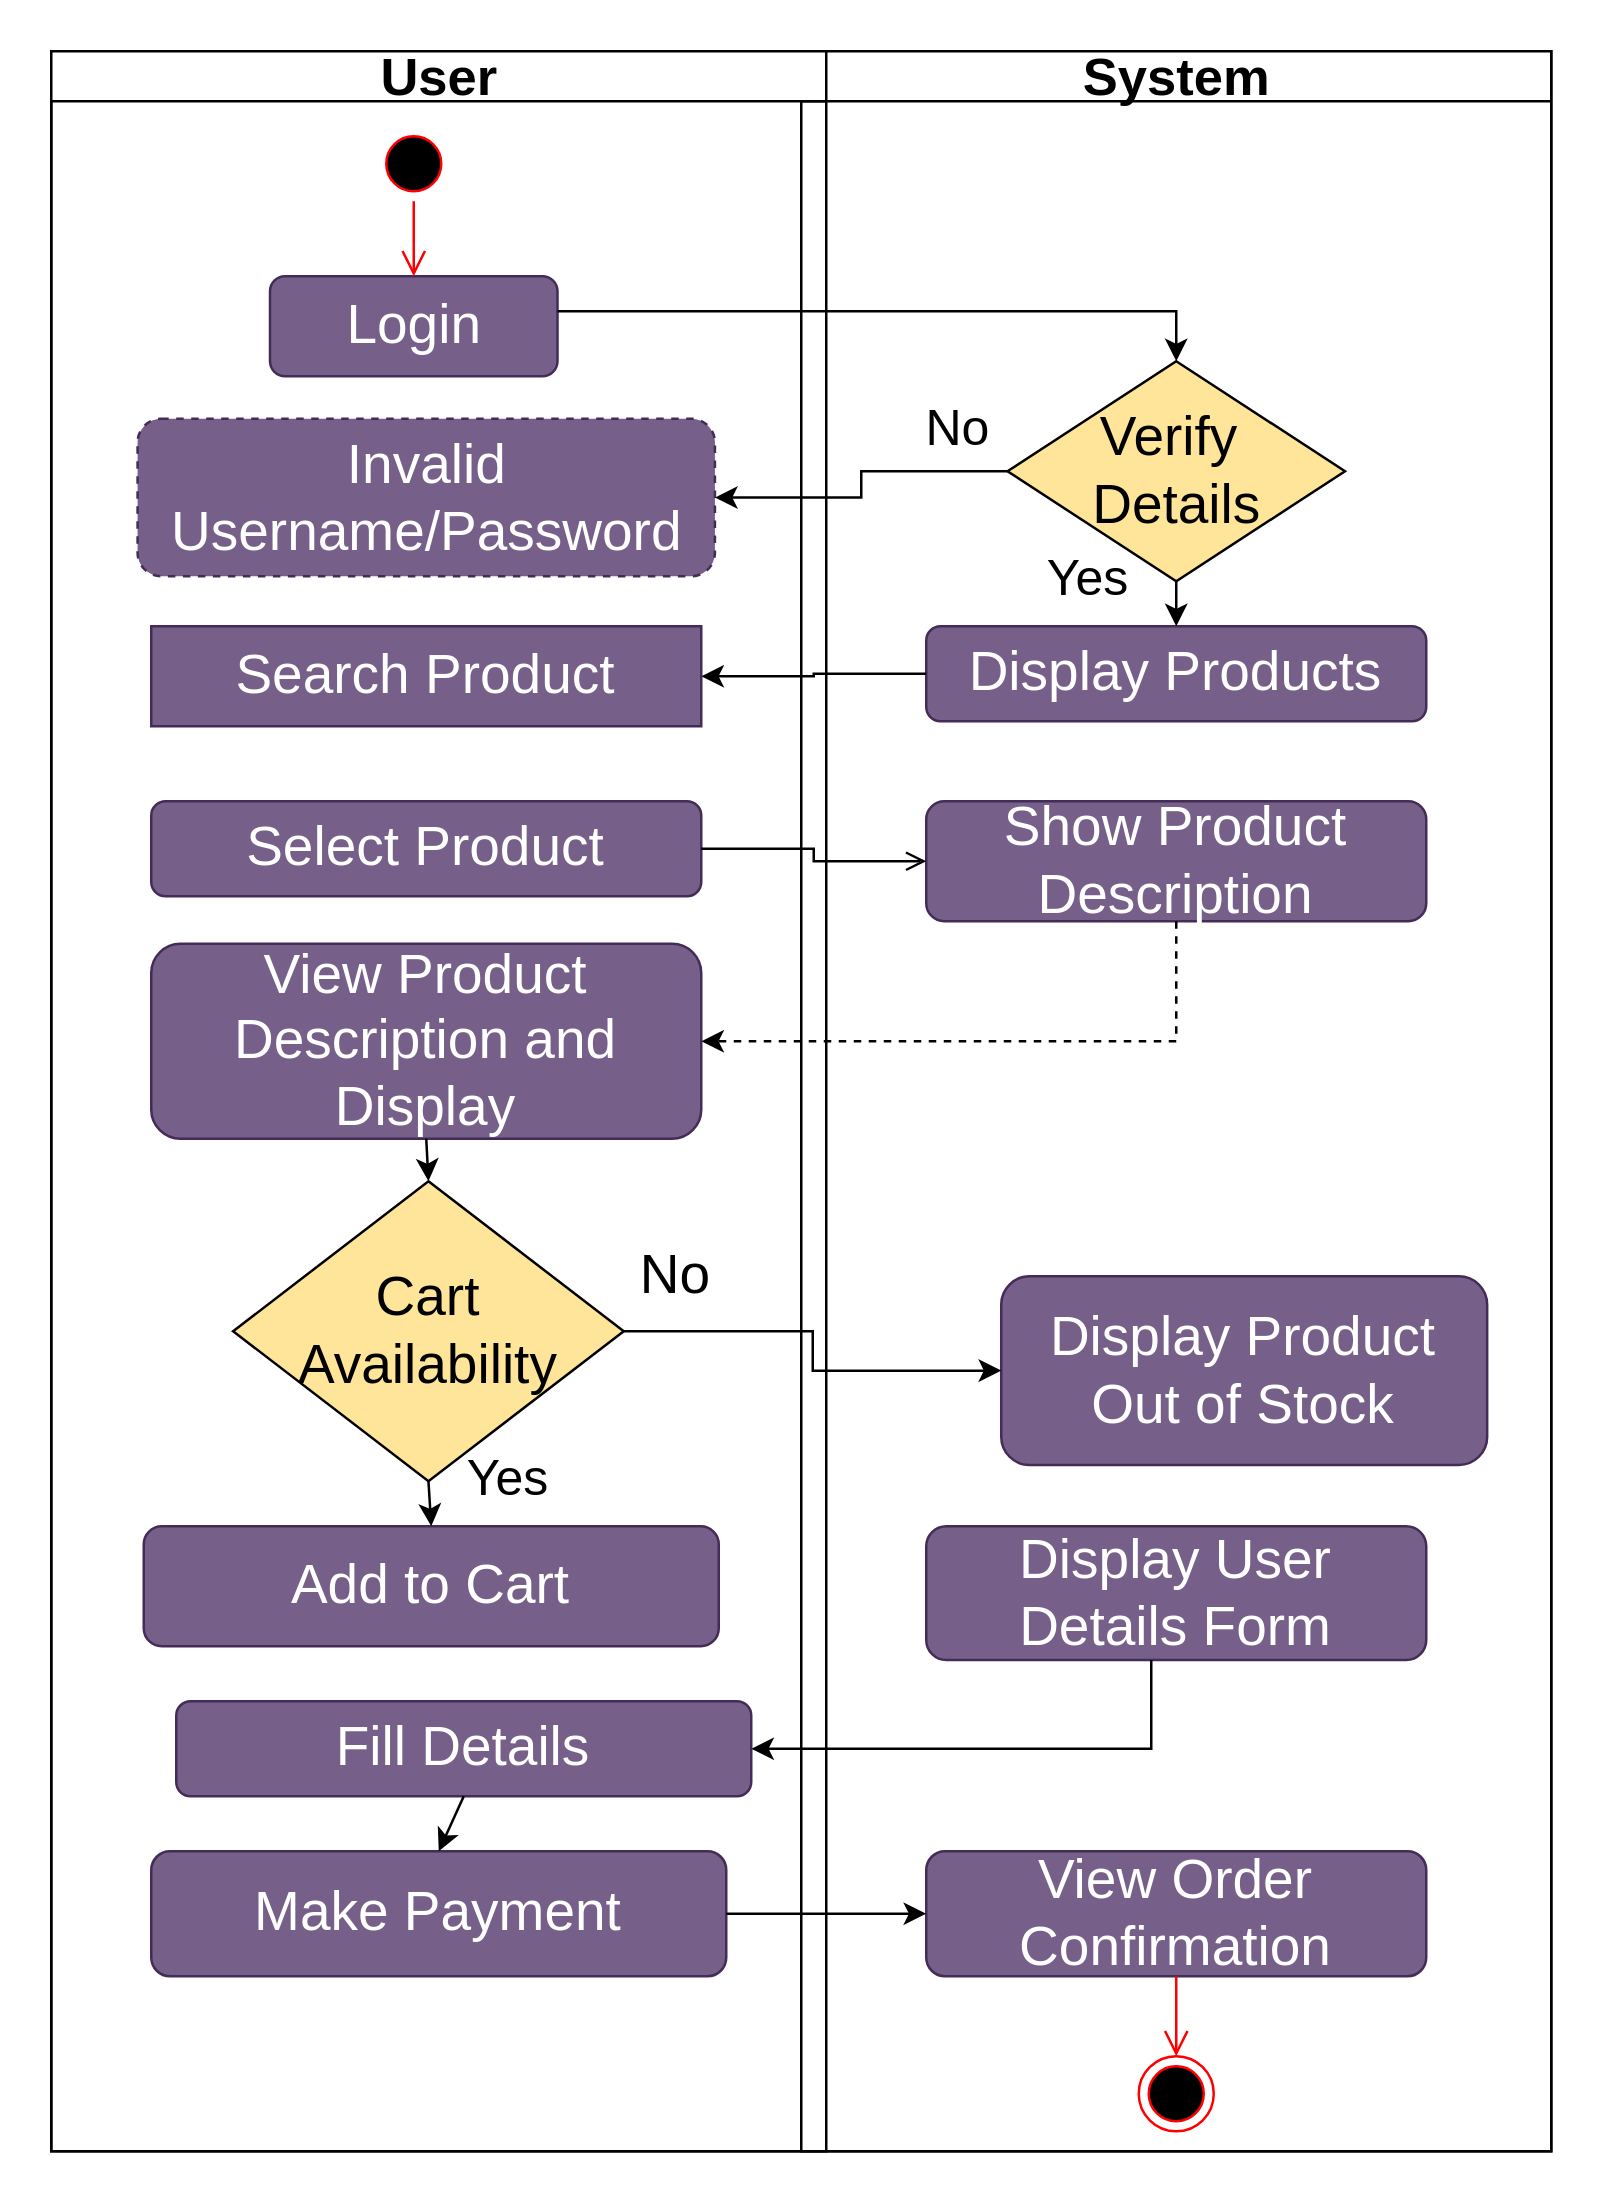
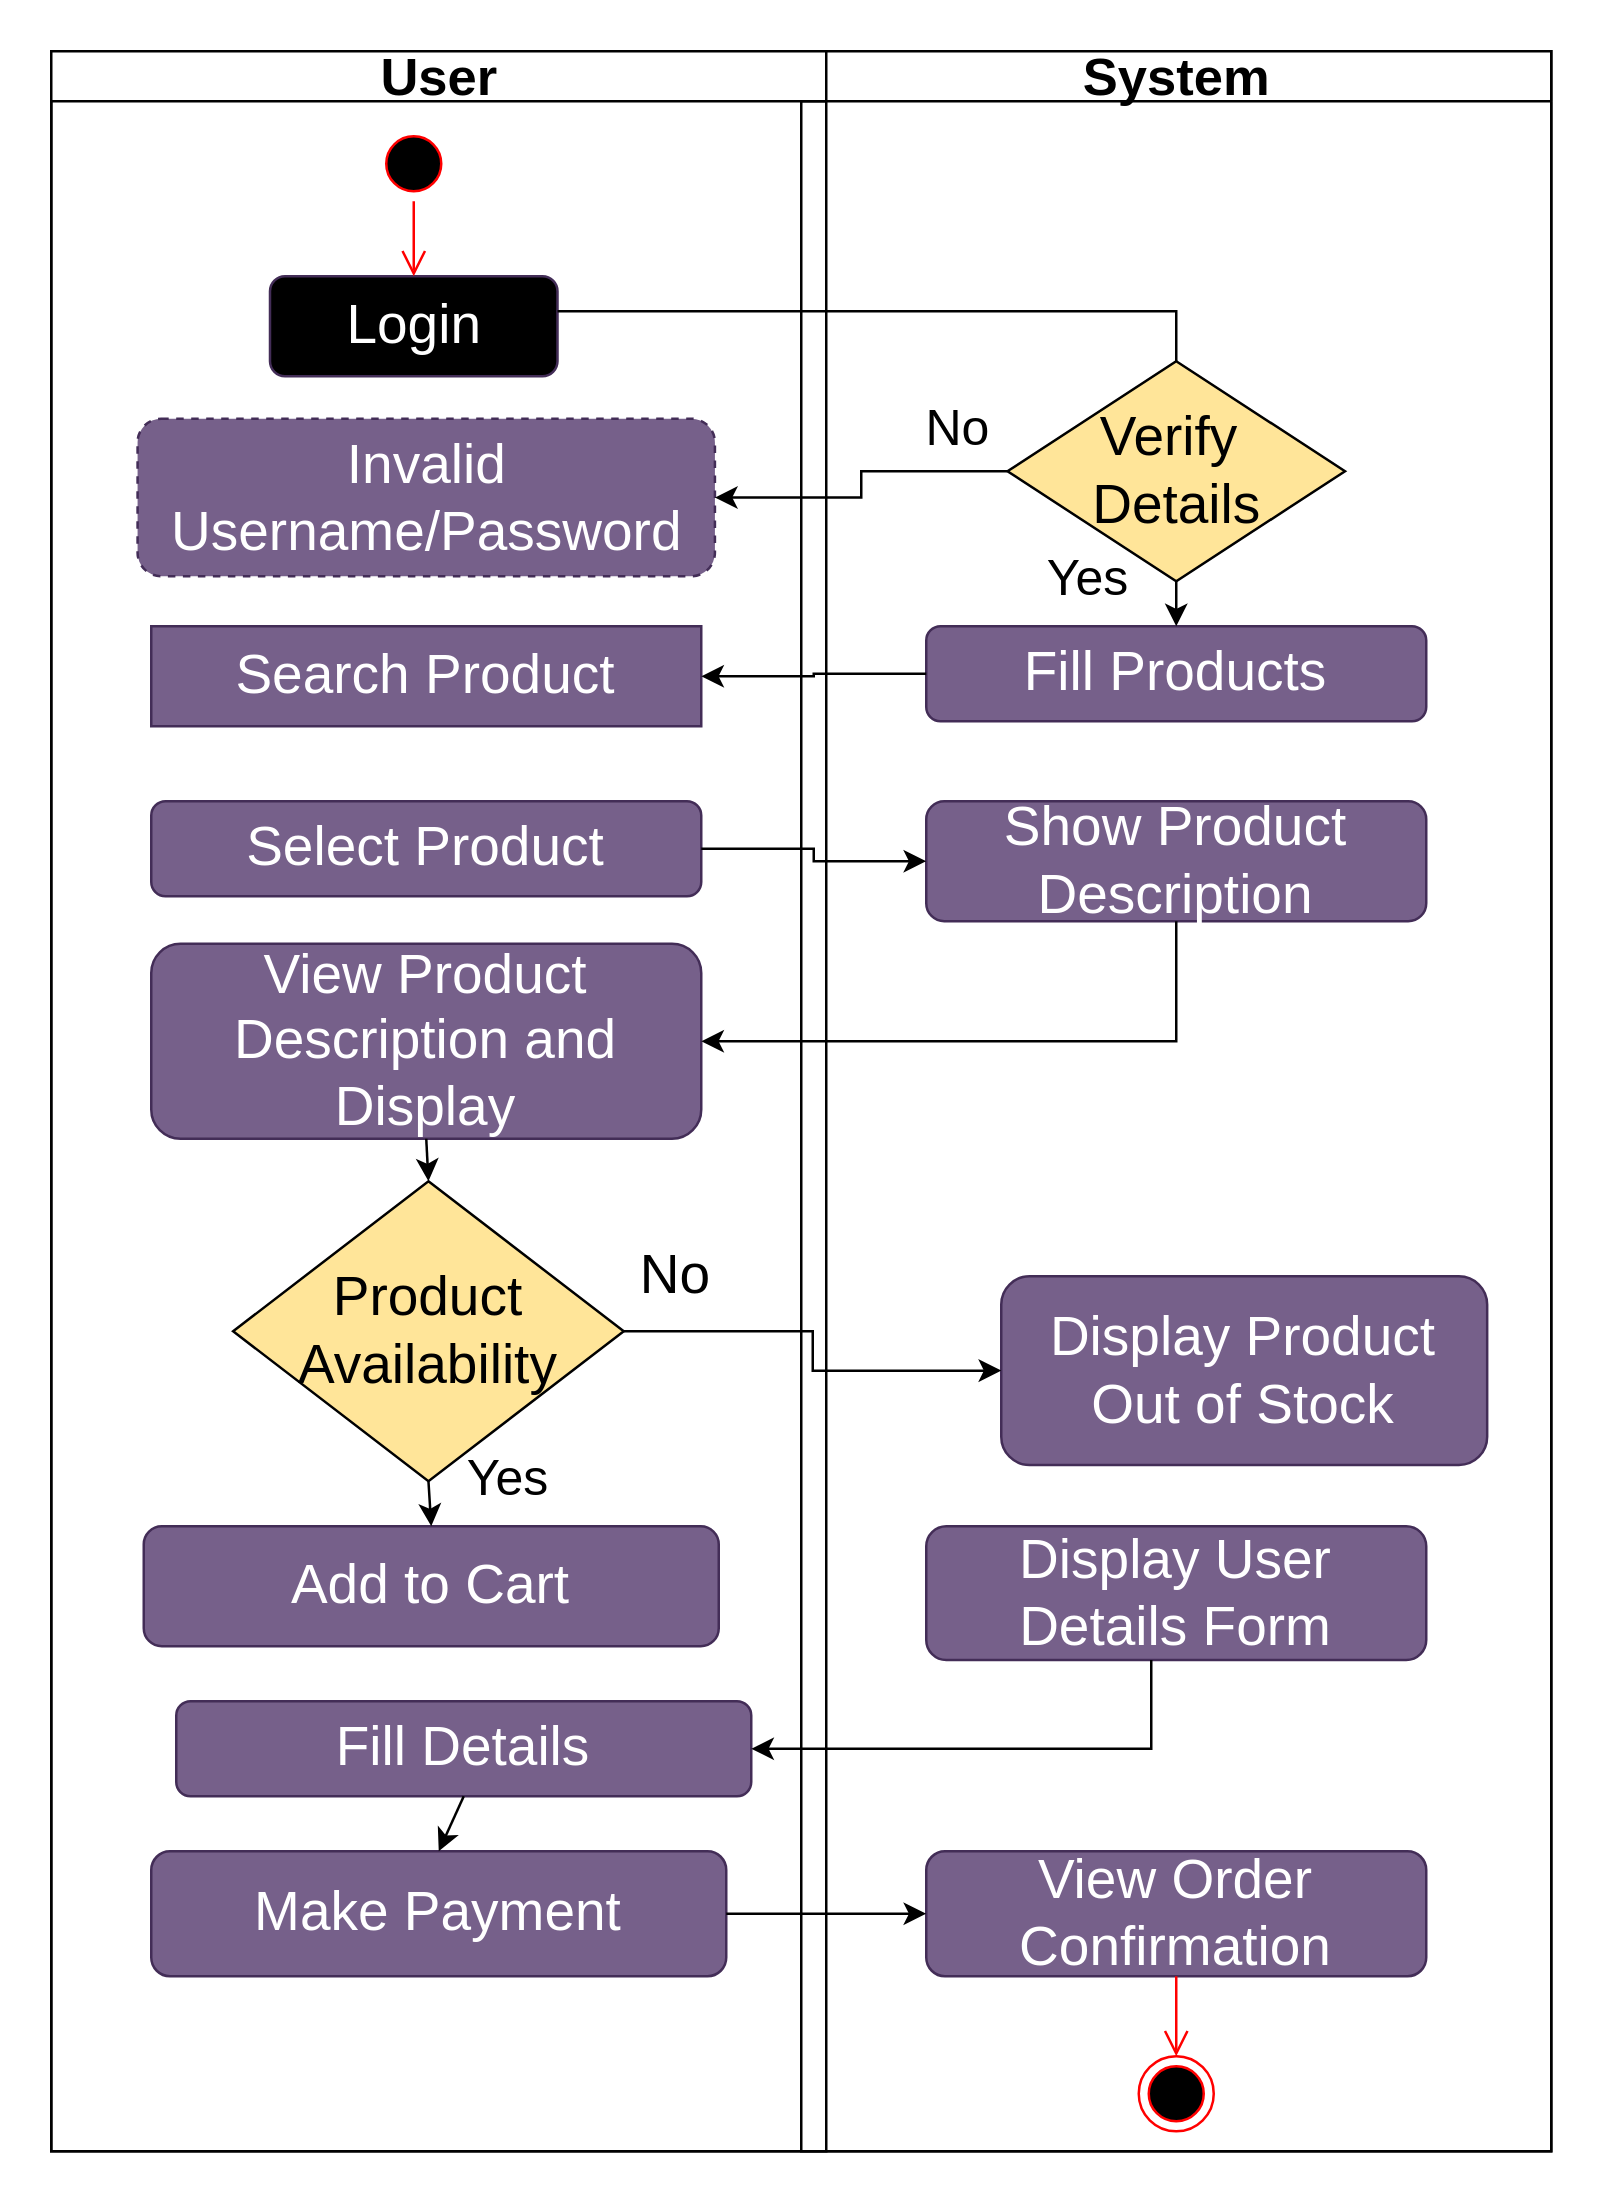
(414, 326) -> (414, 326)
(1176, 343) -> (1176, 350)
(1176, 674) -> (1176, 674)
(912, 861) -> (908, 861)
(1060, 1041) -> (1060, 1041)
(429, 1331) -> (429, 1331)
